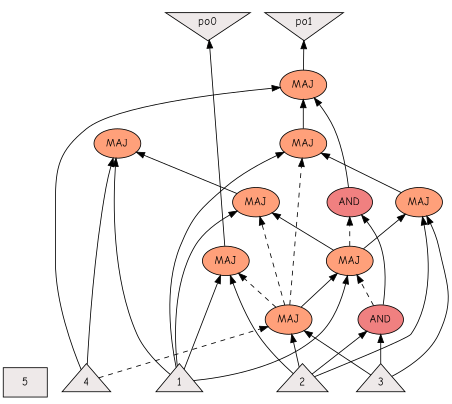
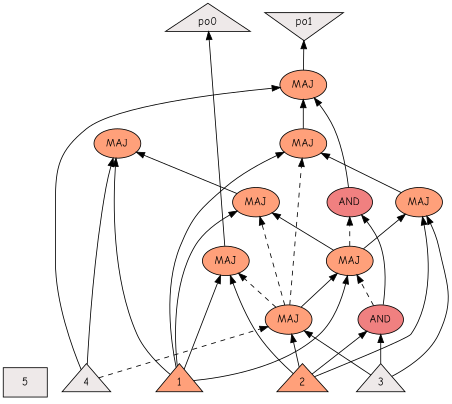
(208, 22) -> (208, 22)
(179, 382) -> (179, 382)
(302, 382) -> (302, 382)
